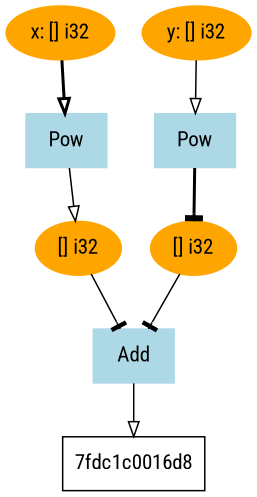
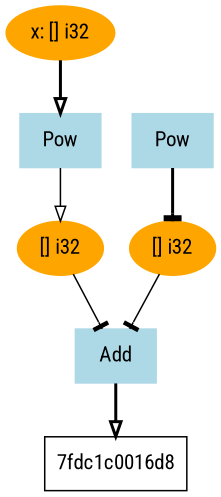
(197, 33) -> none
(134, 403) -> (116, 403)
